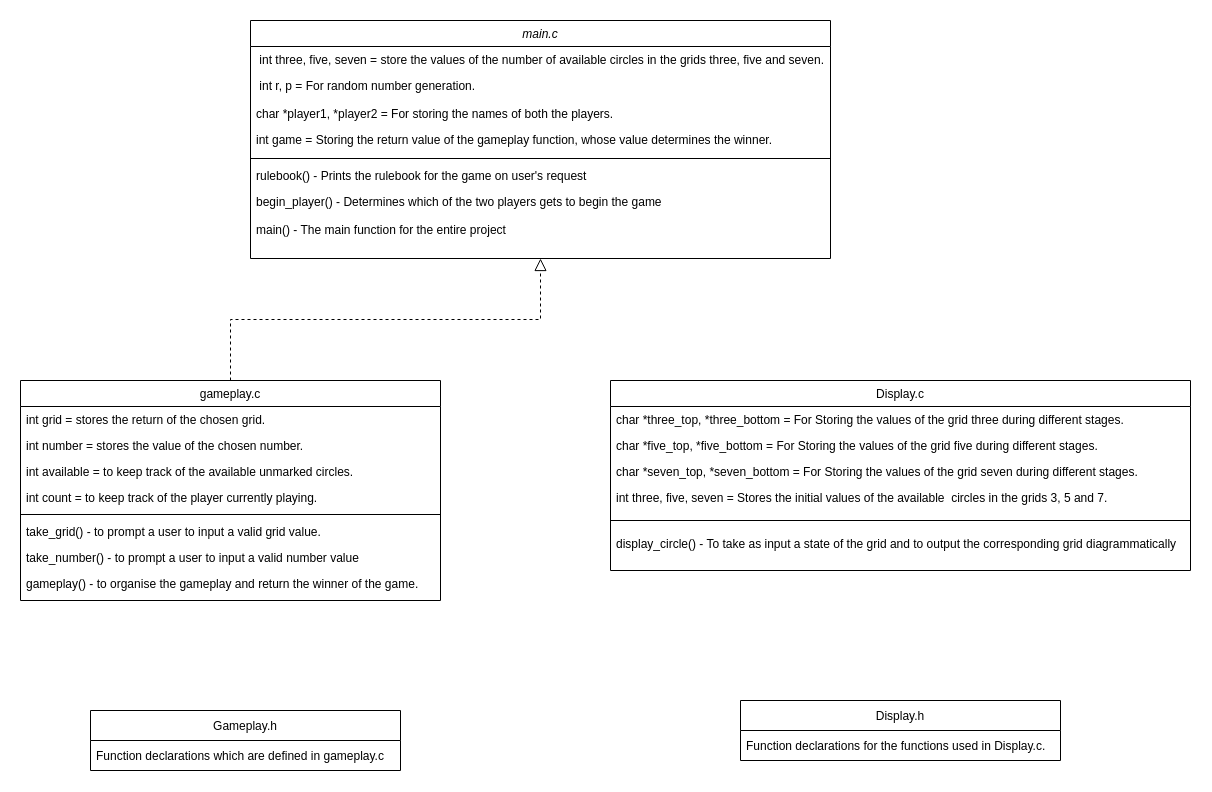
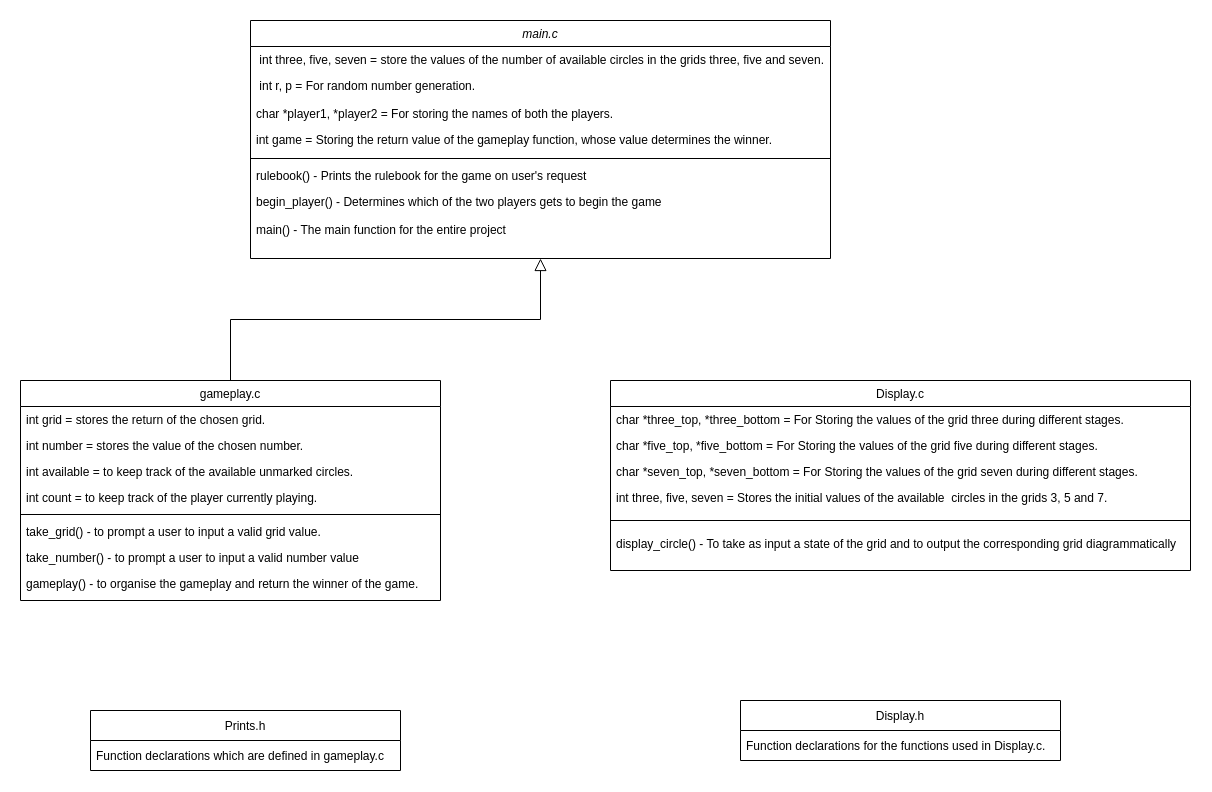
(380, 320) -> (380, 320)
(245, 726) -> (245, 726)
